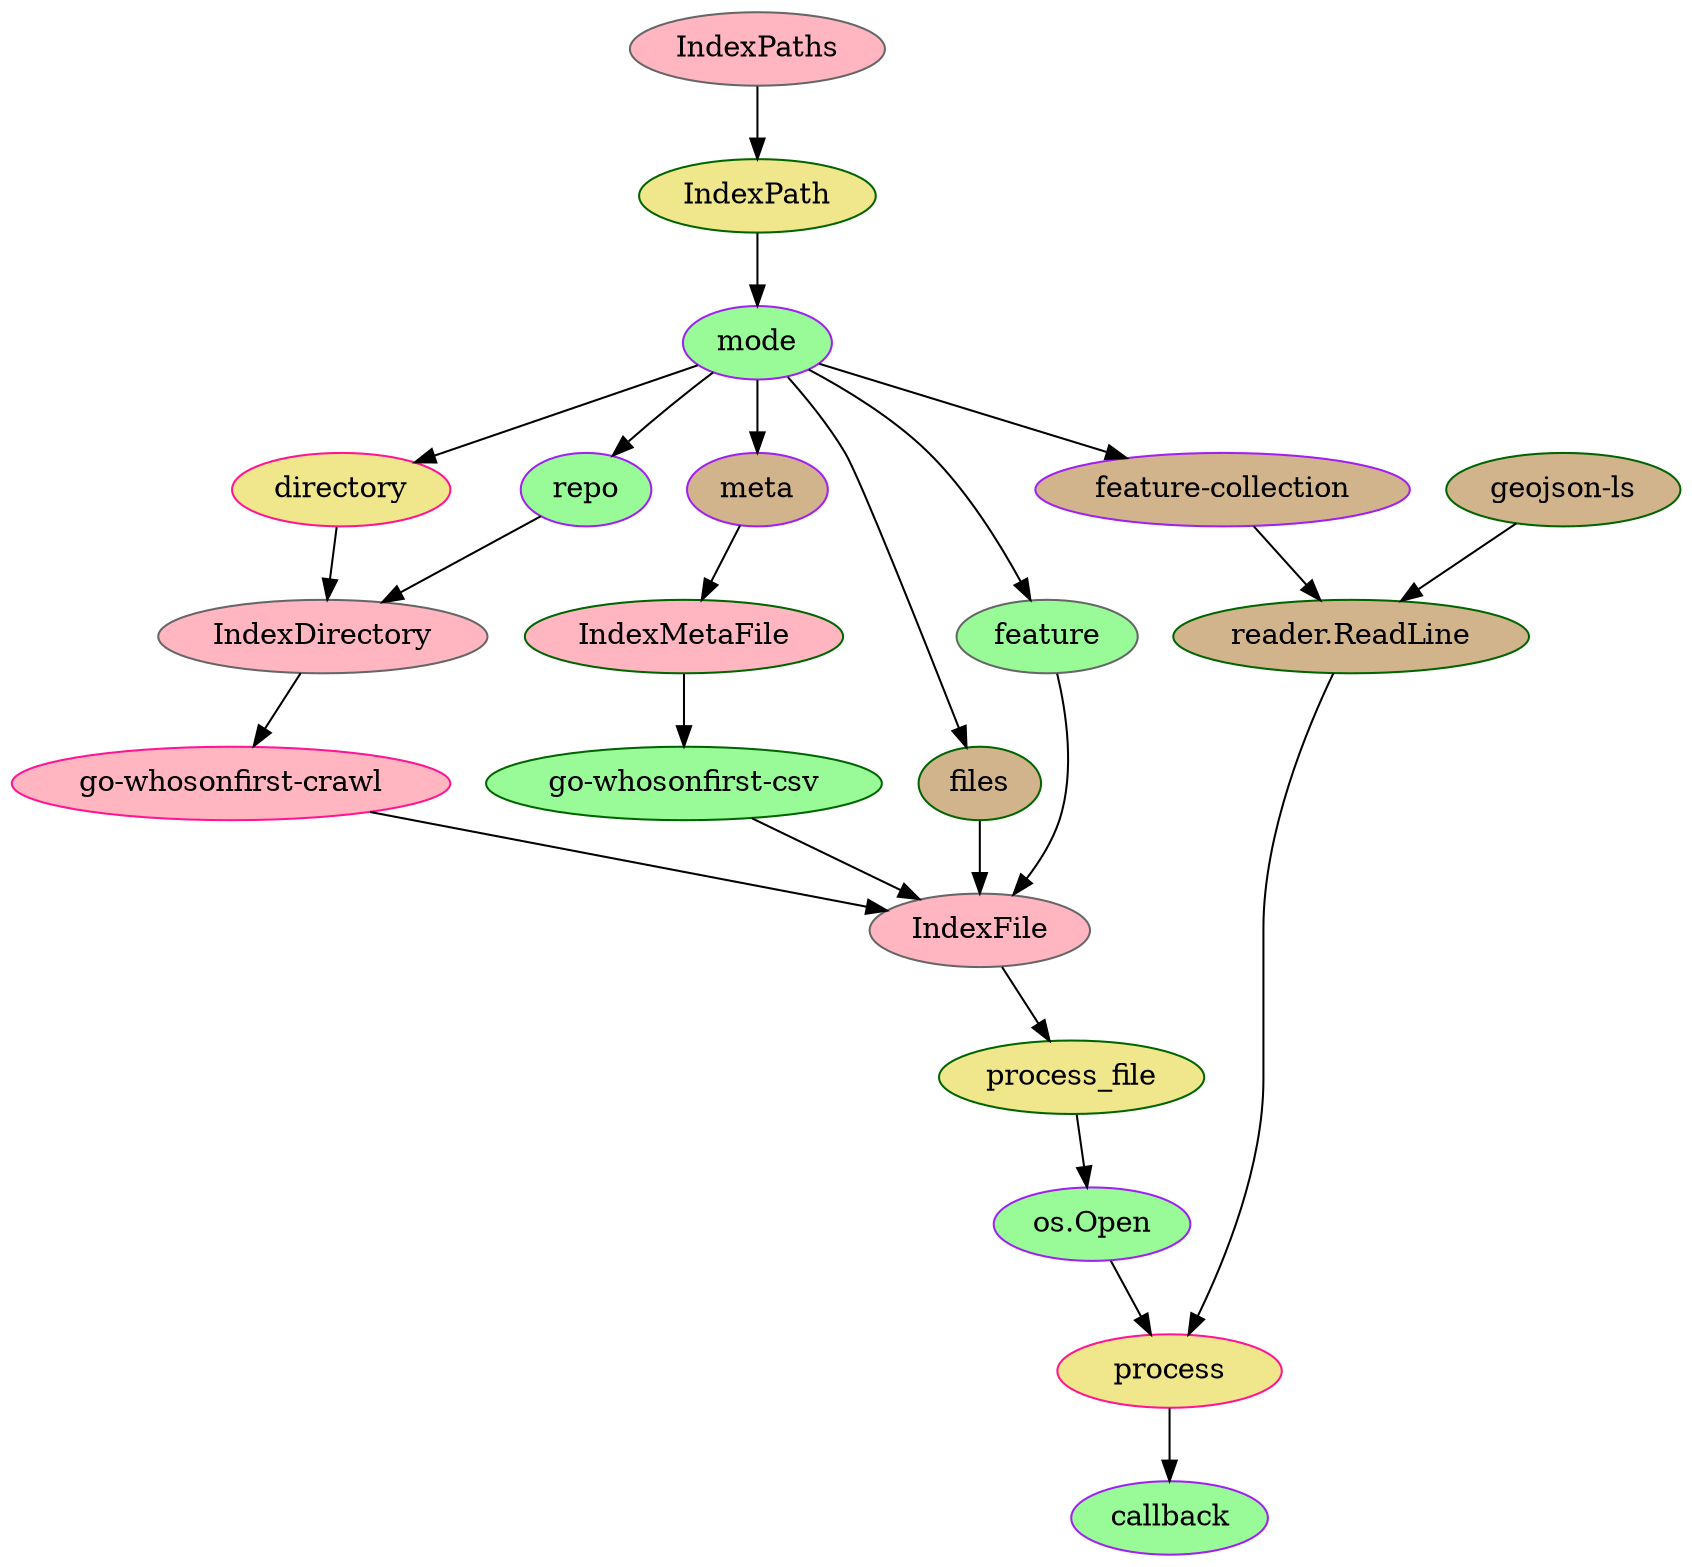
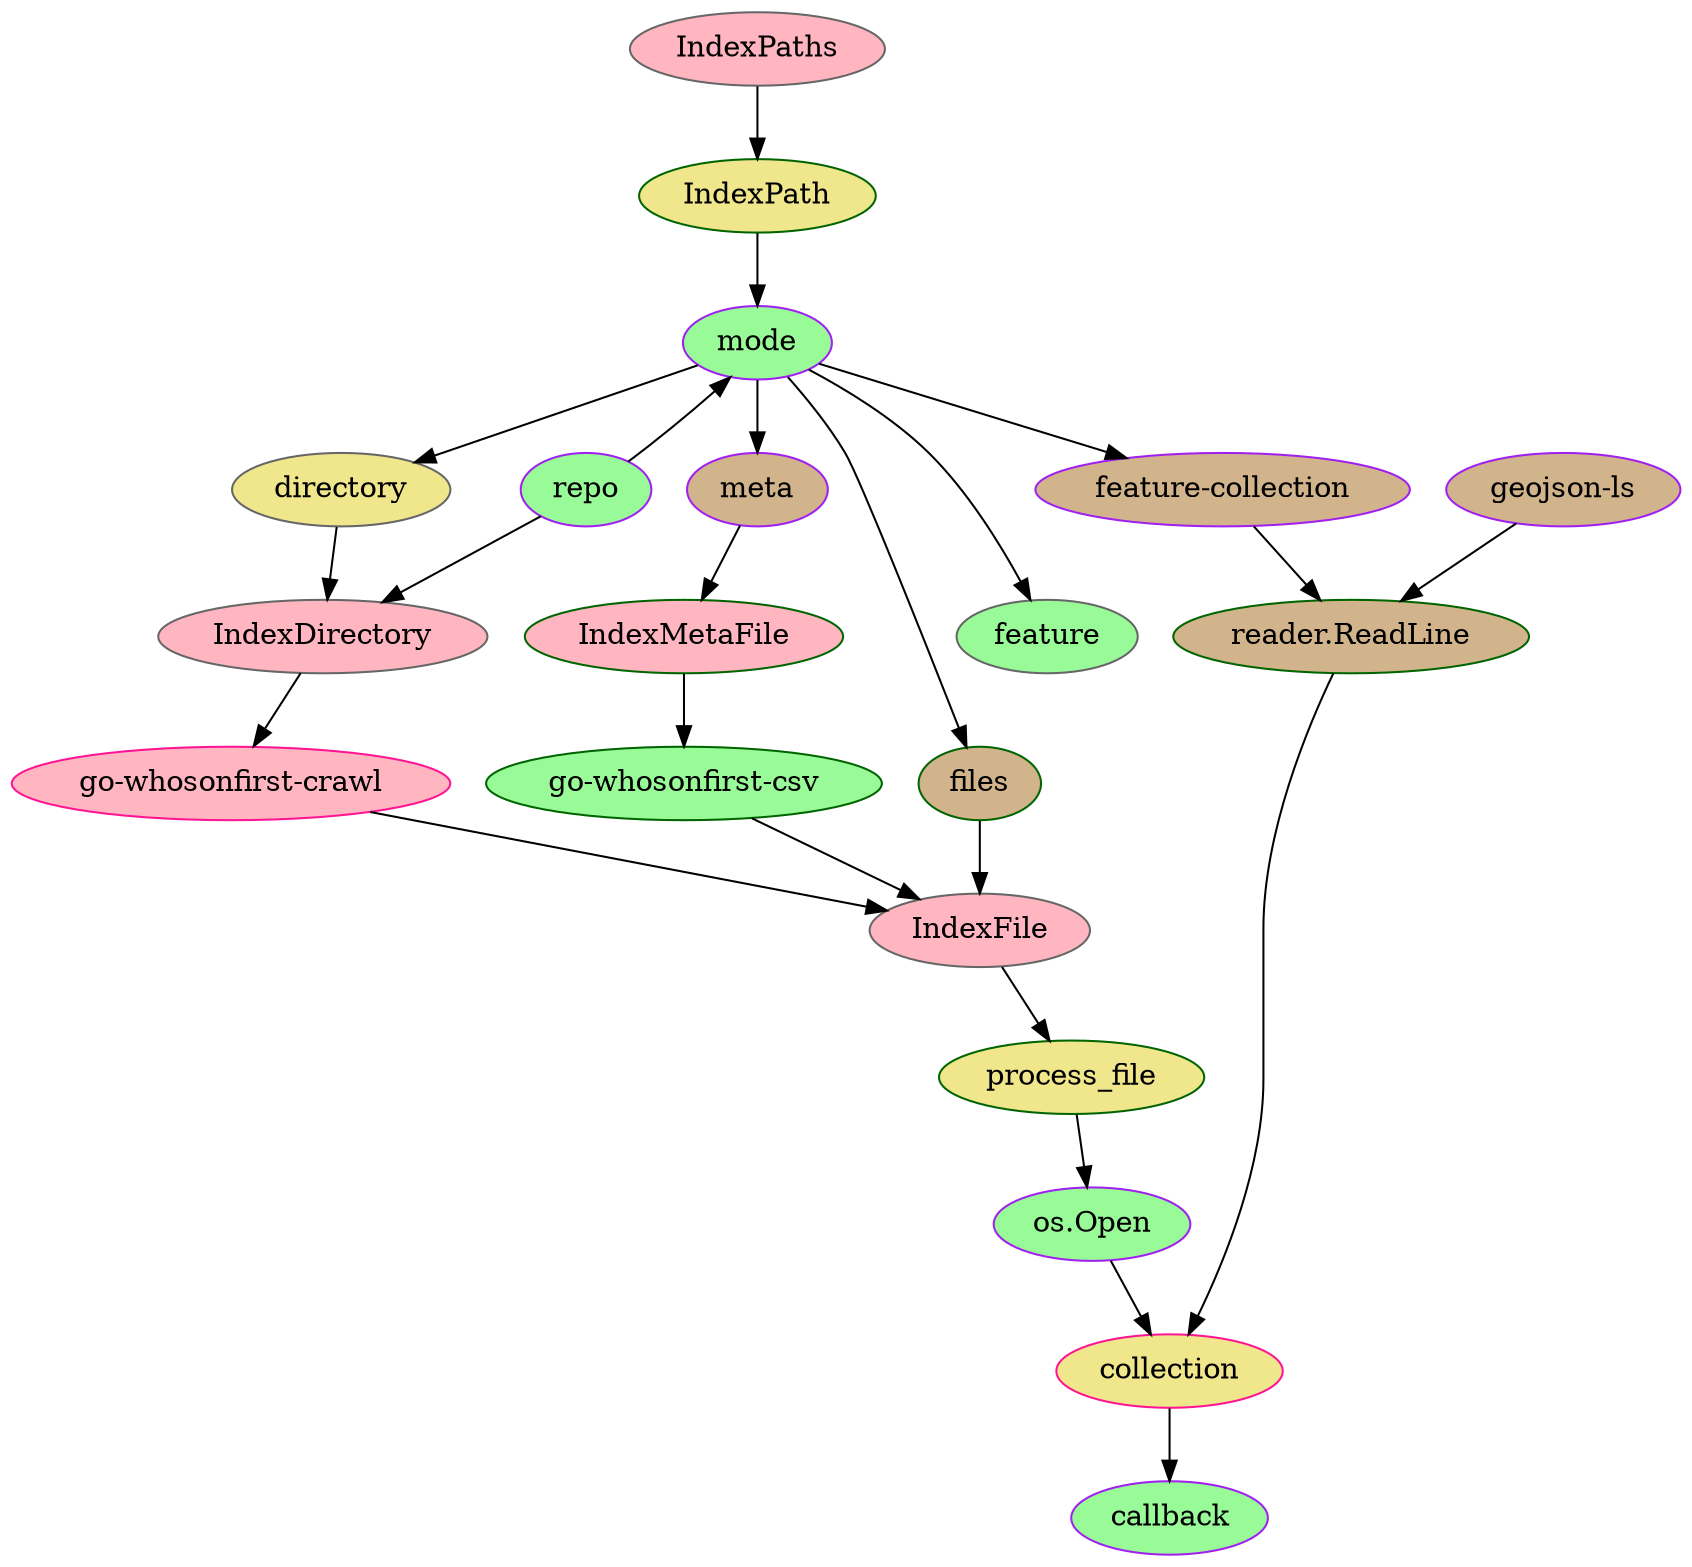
(670, 406) -> (672, 427)
(341, 490) -> (341, 490)
(1563, 490) -> (1563, 490)
(1067, 781) -> none
(1170, 1371) -> (1170, 1371)
